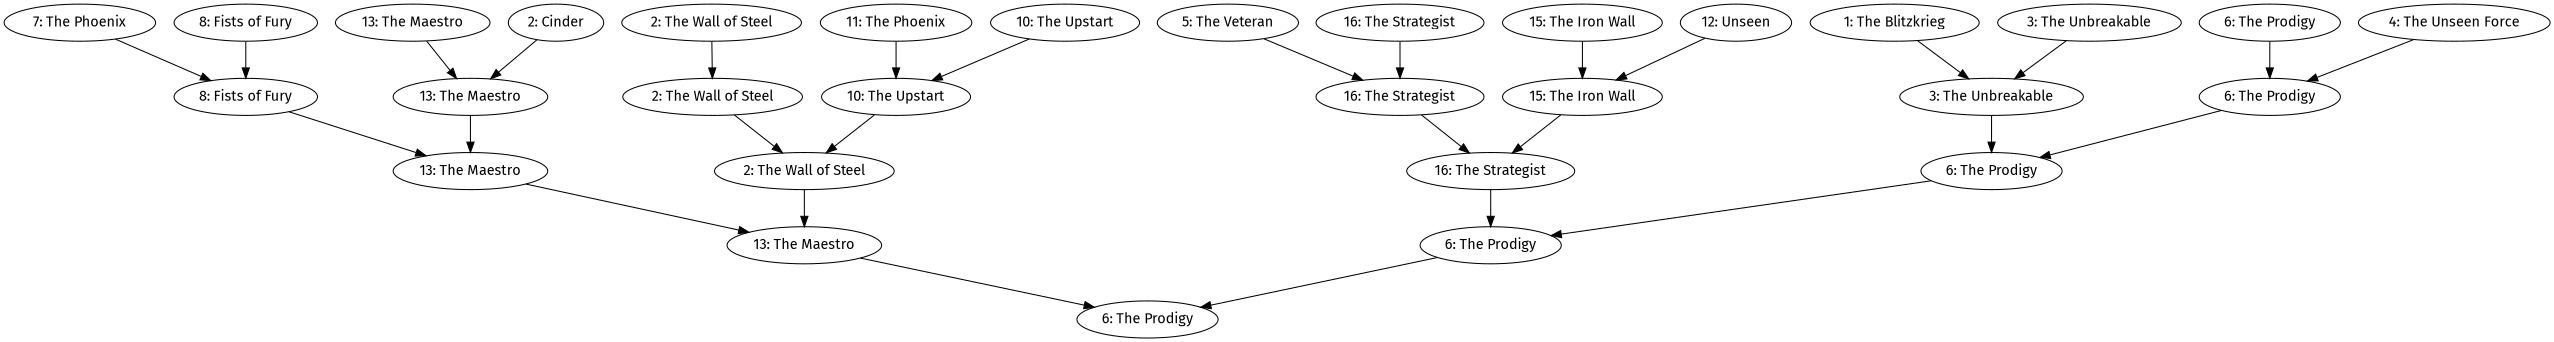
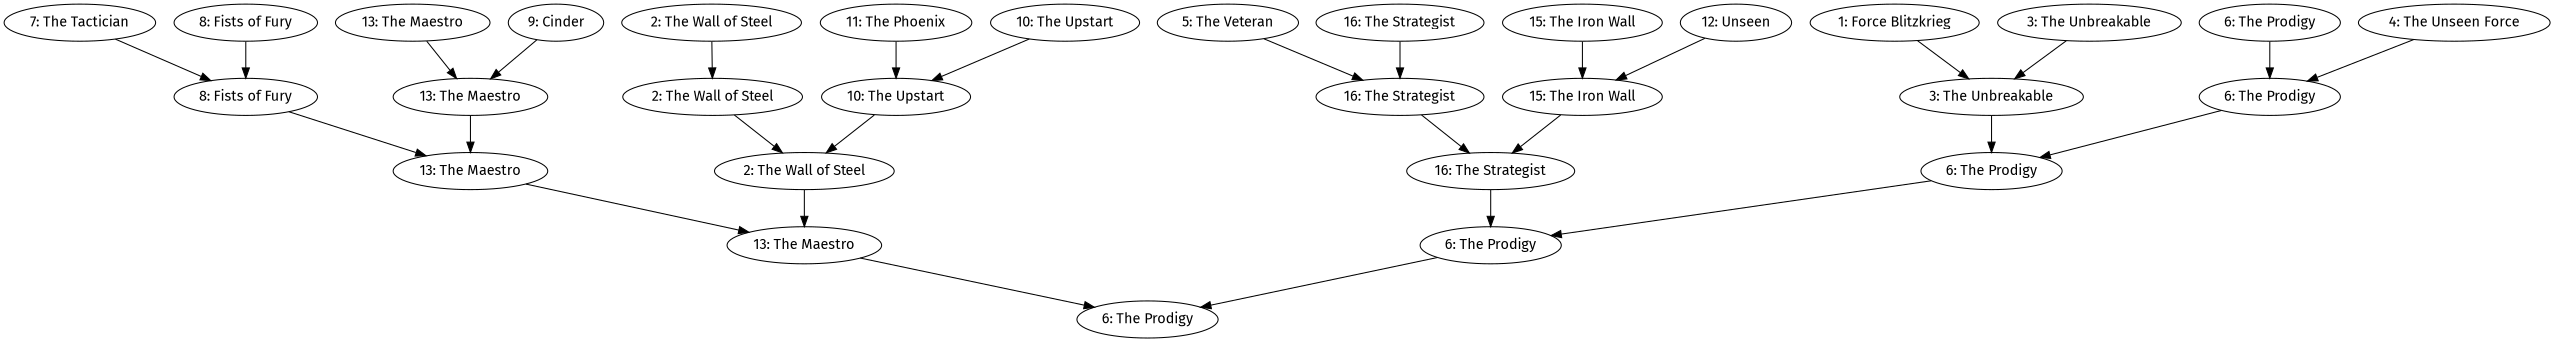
(80, 23) -> (80, 23)
(556, 23) -> (556, 23)
(1895, 23) -> (1895, 23)
